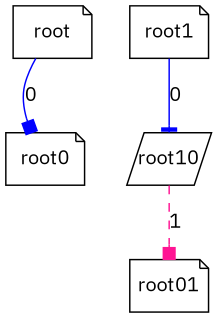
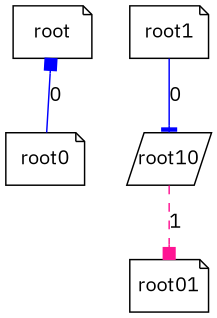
(24, 88) -> (48, 103)
